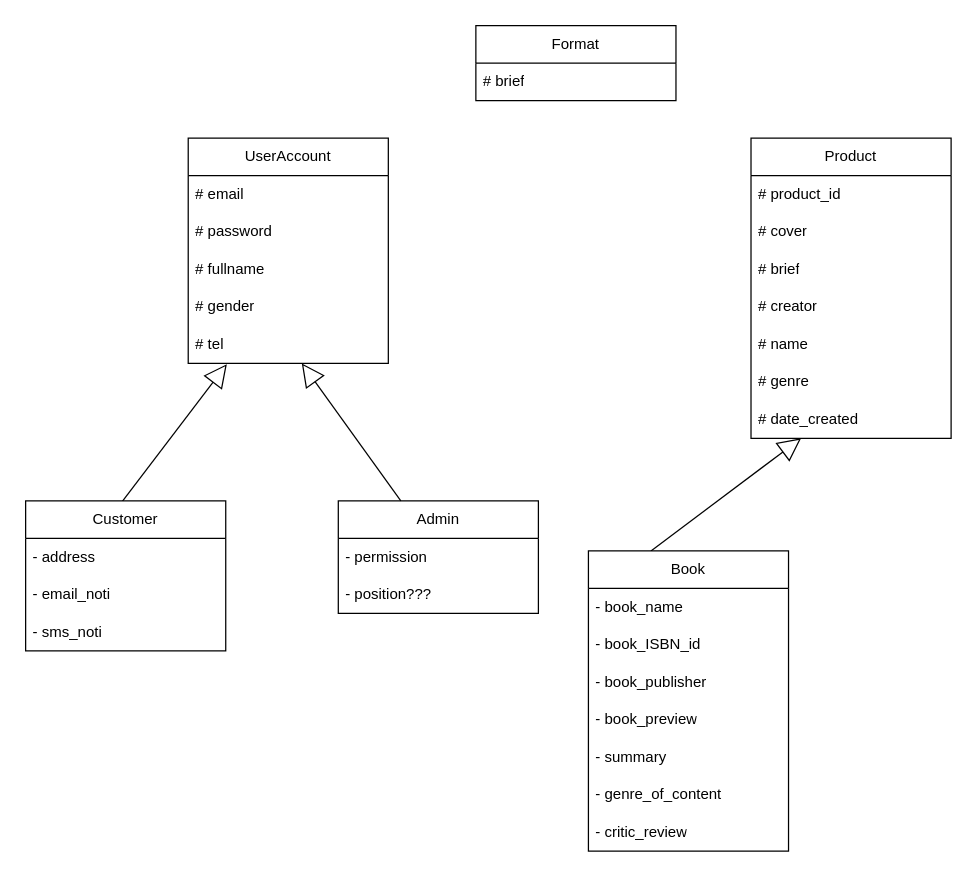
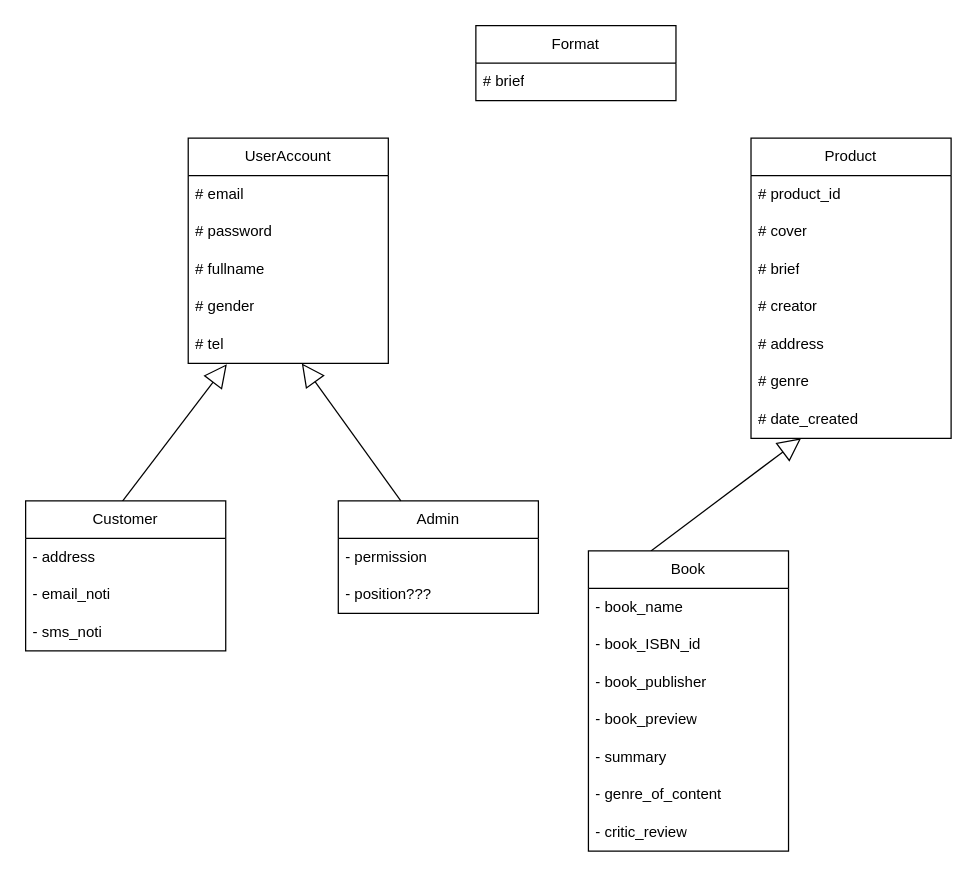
(781, 344) -> (794, 344)
